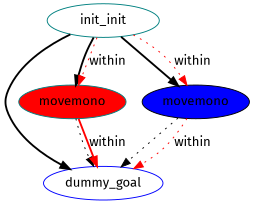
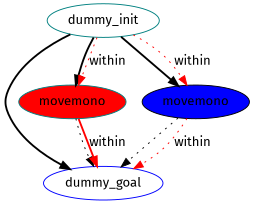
(103, 21) -> (103, 21)
